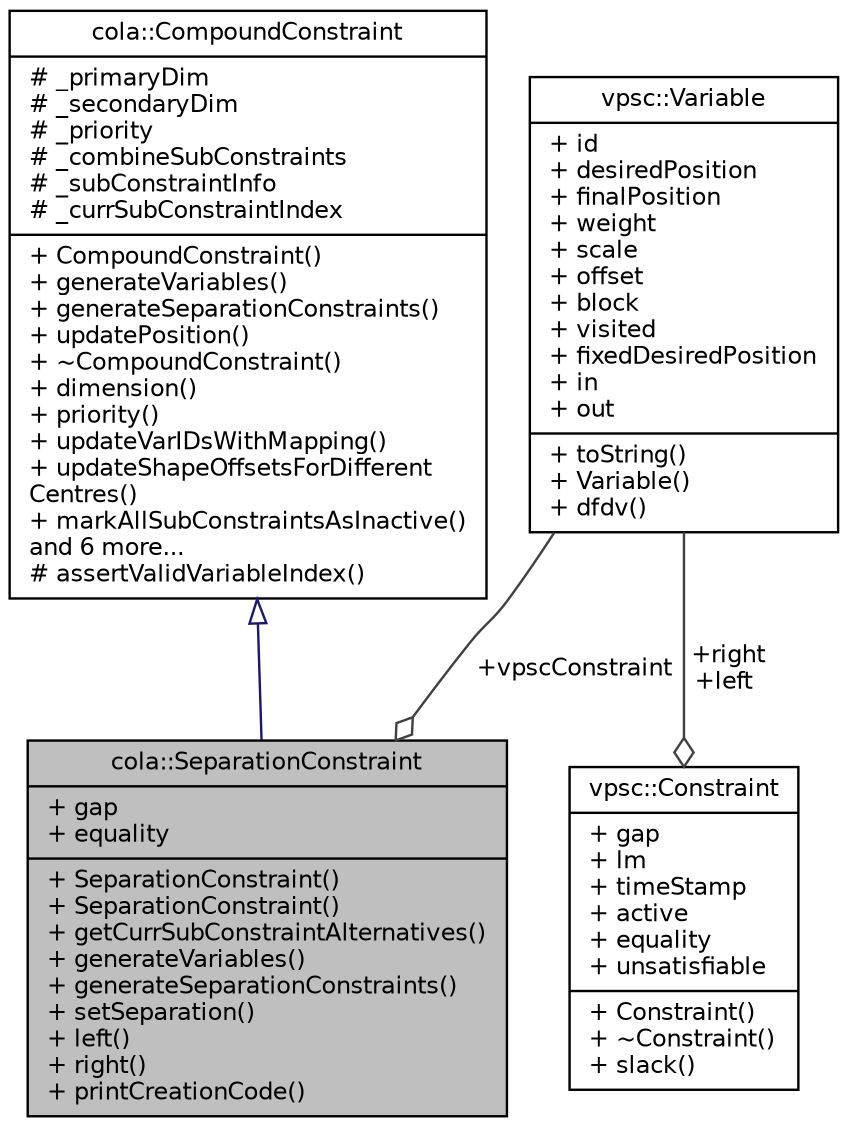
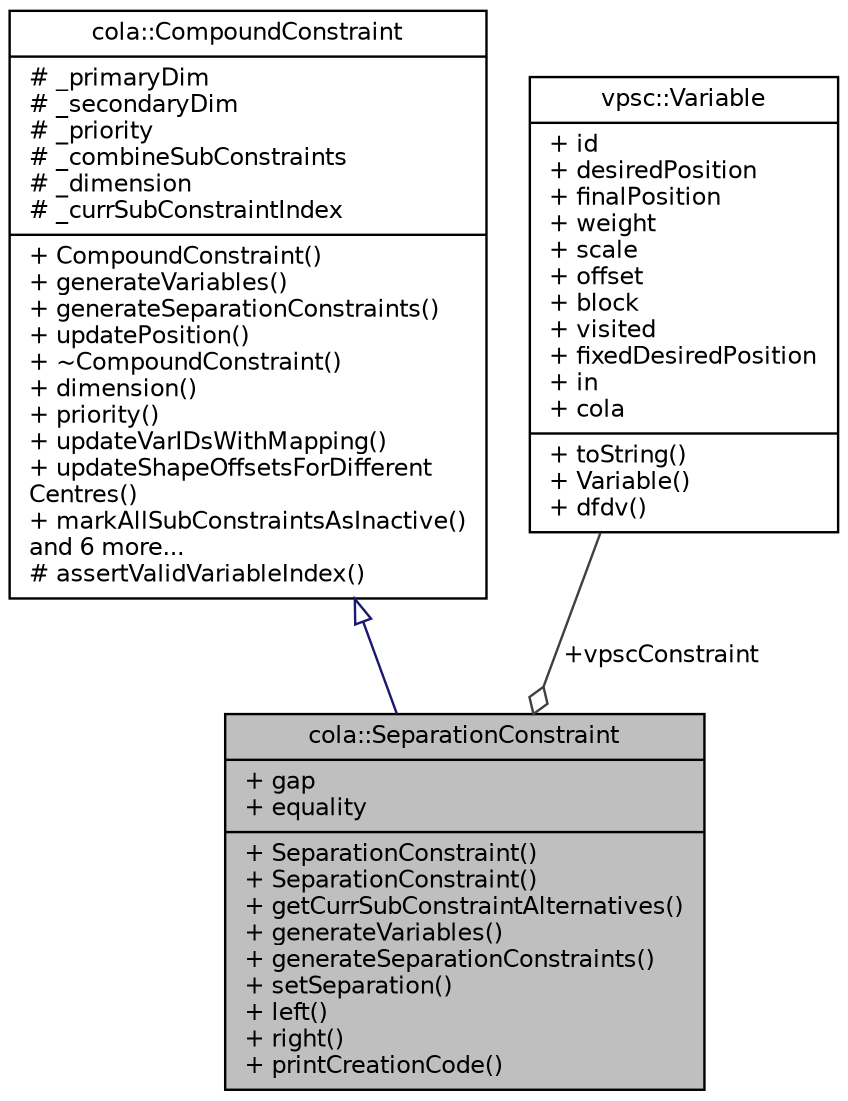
(153, 184) -> (111, 184)
(583, 409) -> (588, 409)
(684, 928) -> none
